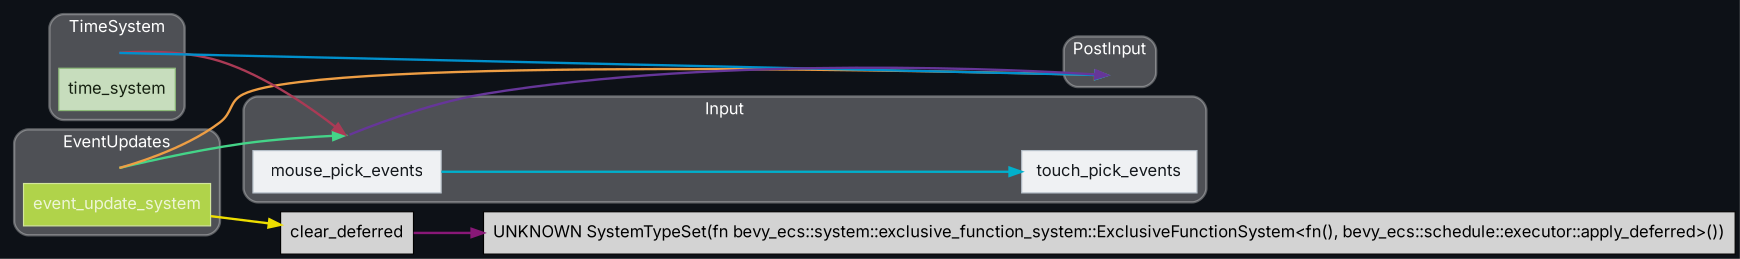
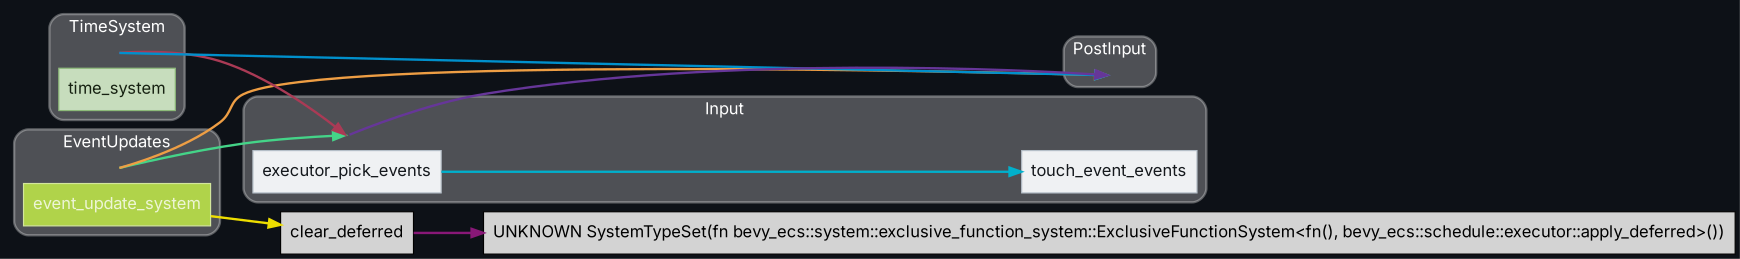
(347, 172) -> (347, 172)
(1109, 172) -> (1109, 172)
